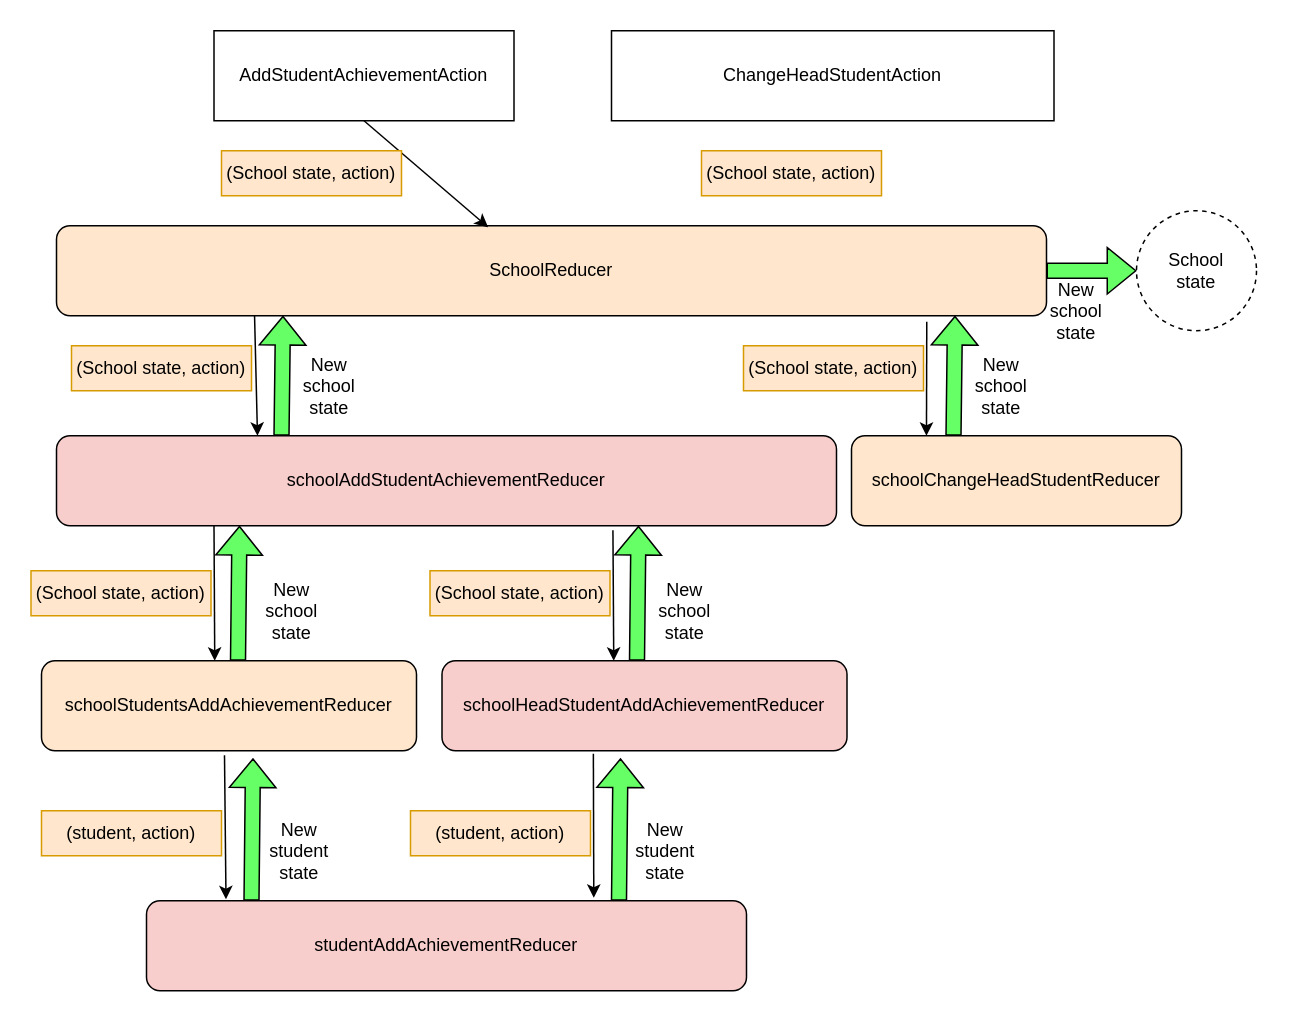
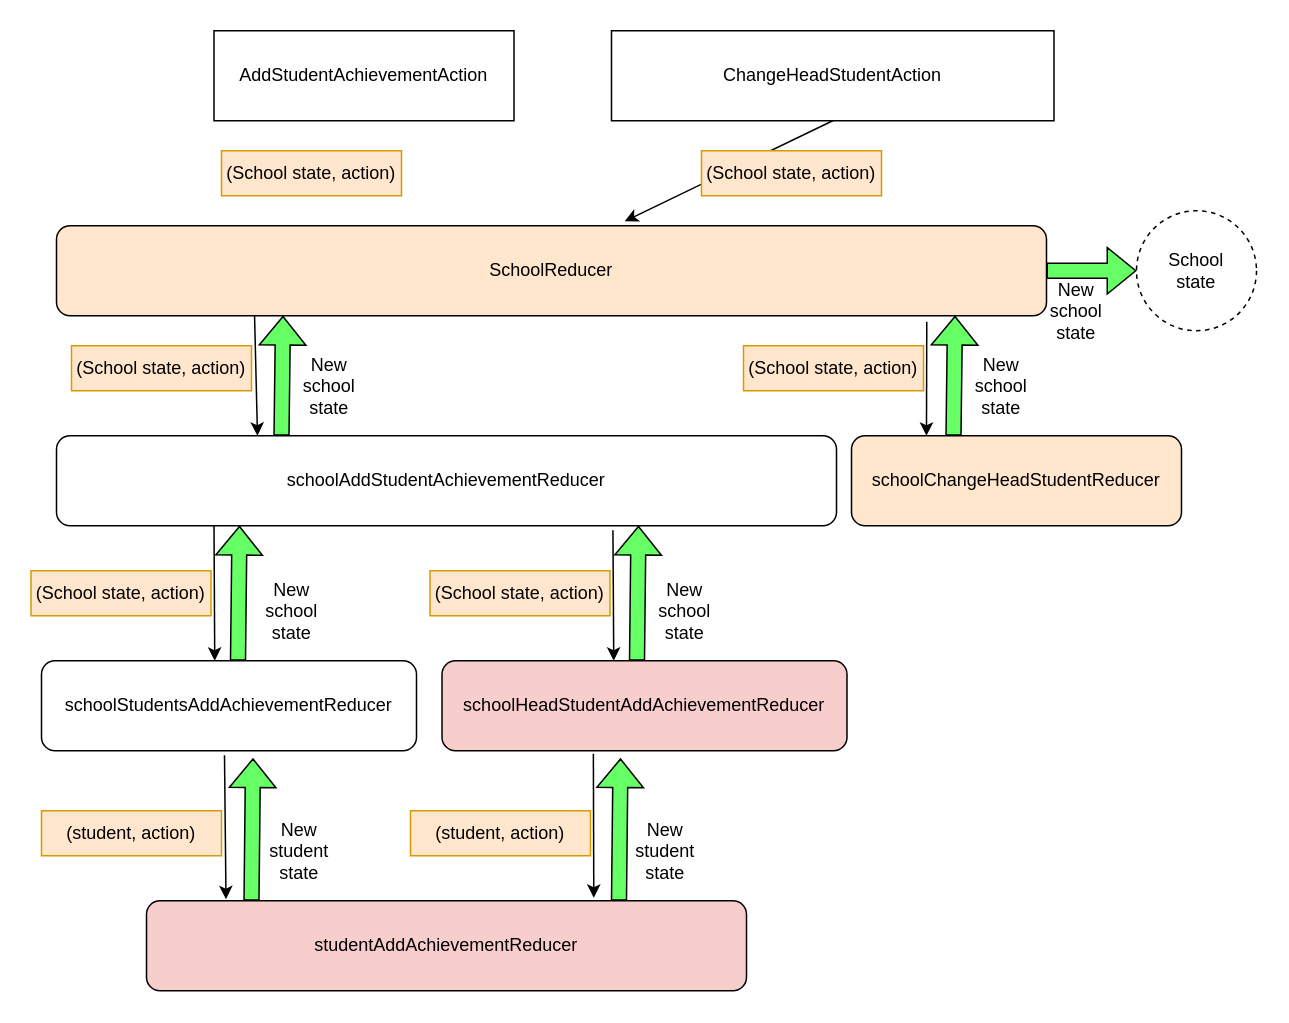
(422, 171) -> none
none -> (667, 201)
(446, 481) -> (446, 481)
(229, 706) -> (229, 706)
